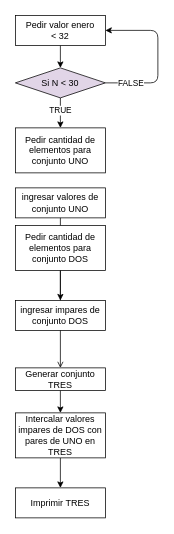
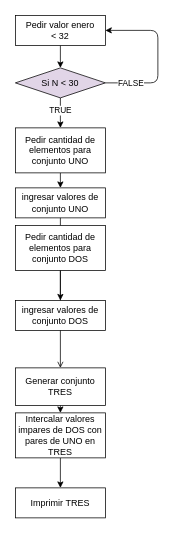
none -> (60, 178)
(60, 315) -> (60, 315)
(60, 379) -> (60, 387)
